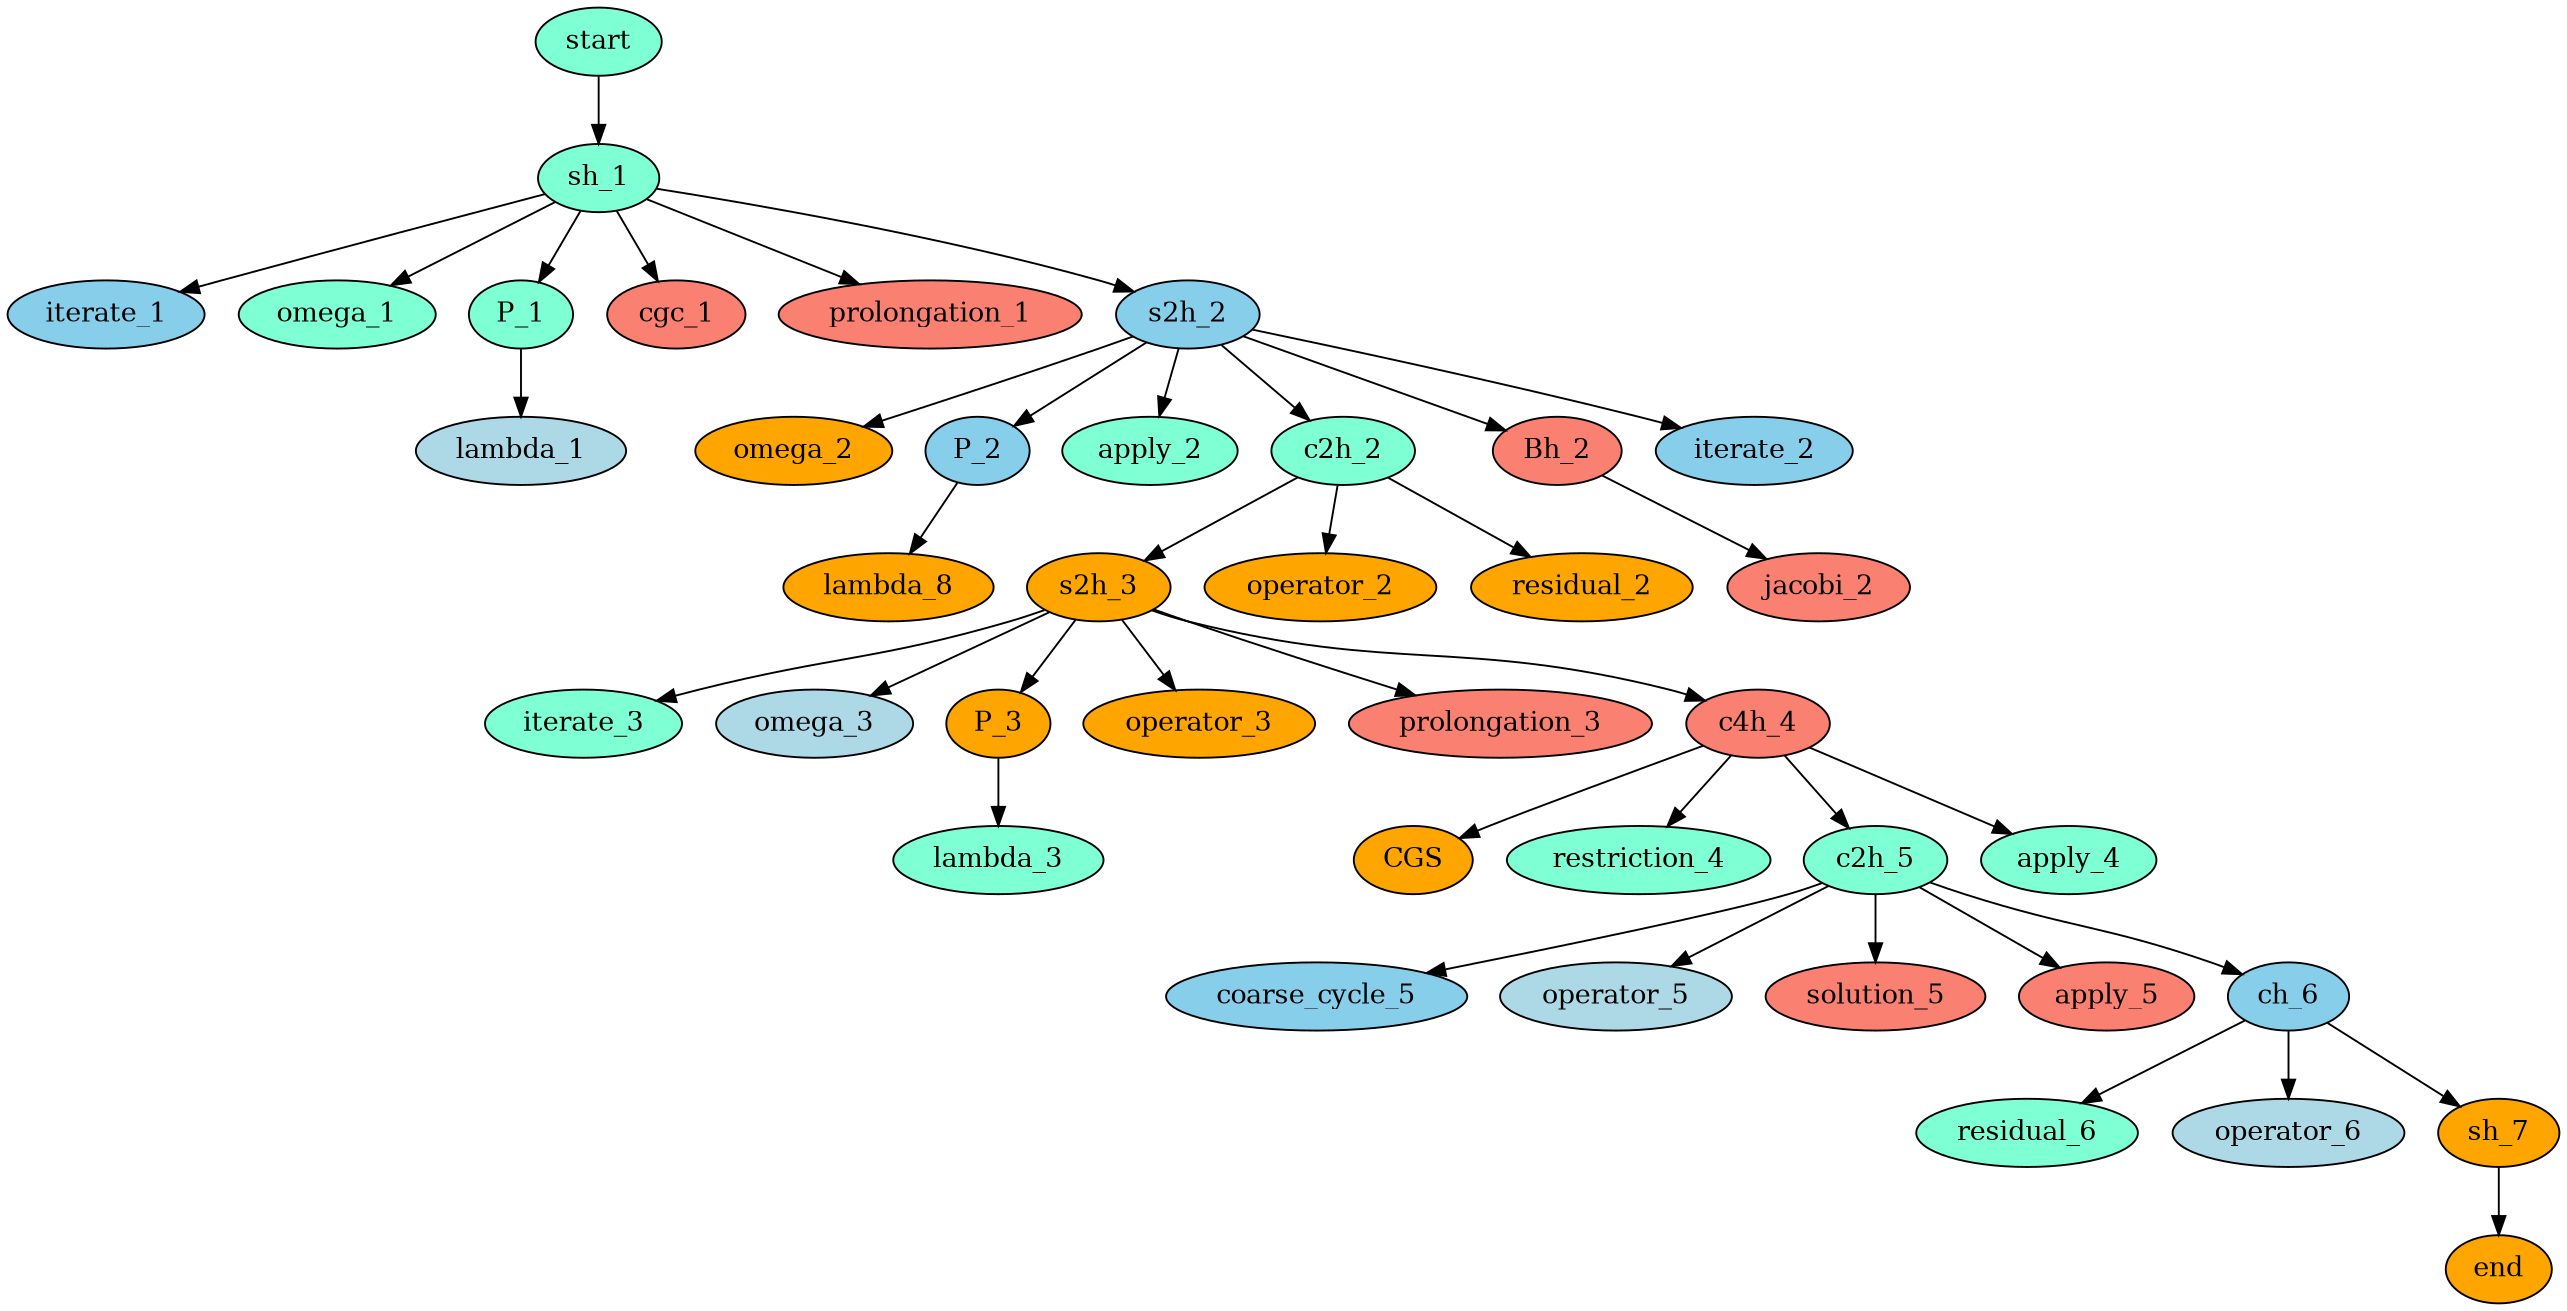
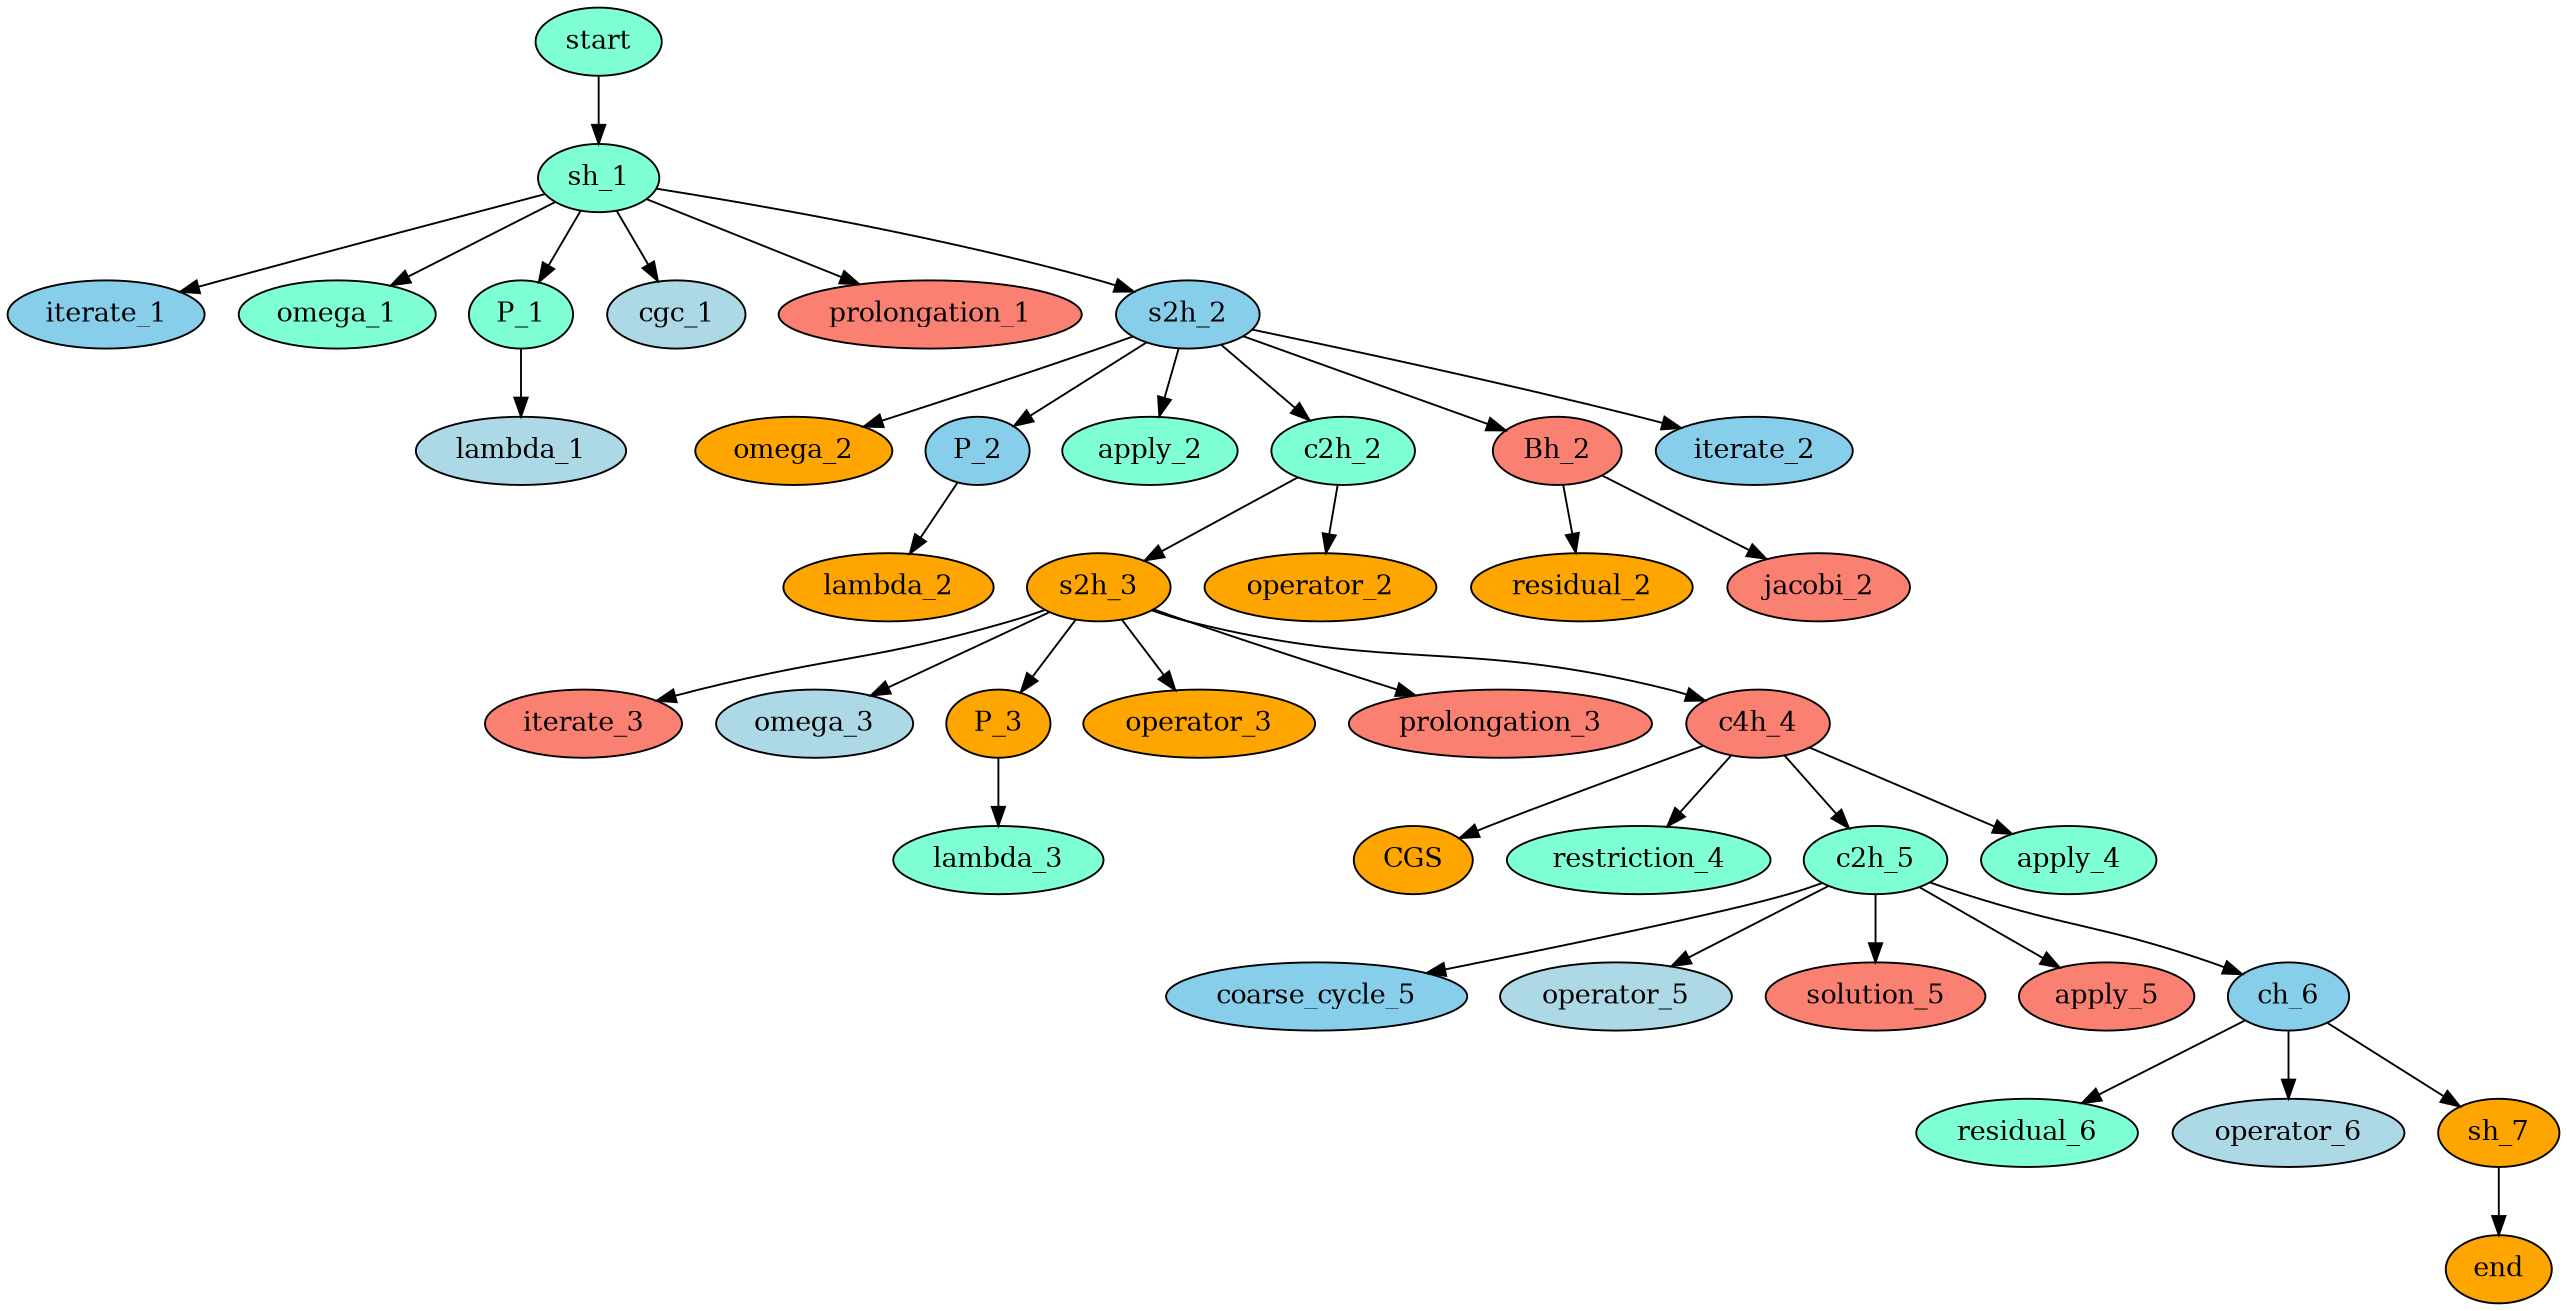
(676, 314) -> (676, 314)
(1451, 513) -> (1568, 509)
(889, 587) -> (889, 587)
(584, 724) -> (584, 724)
